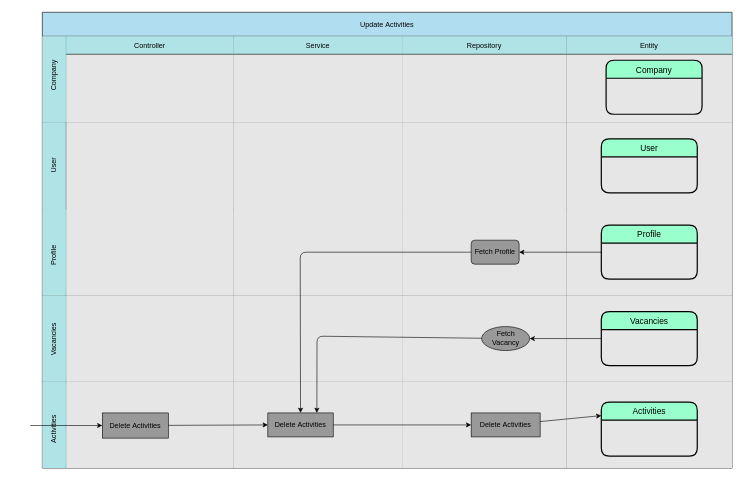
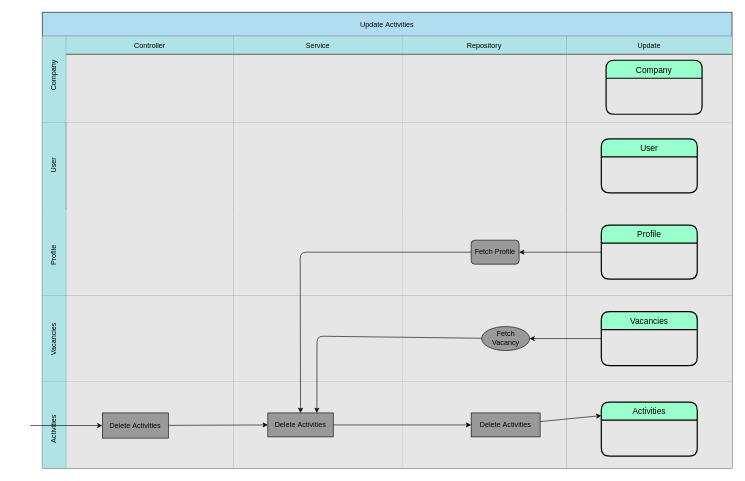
(649, 46) -> (649, 46)
